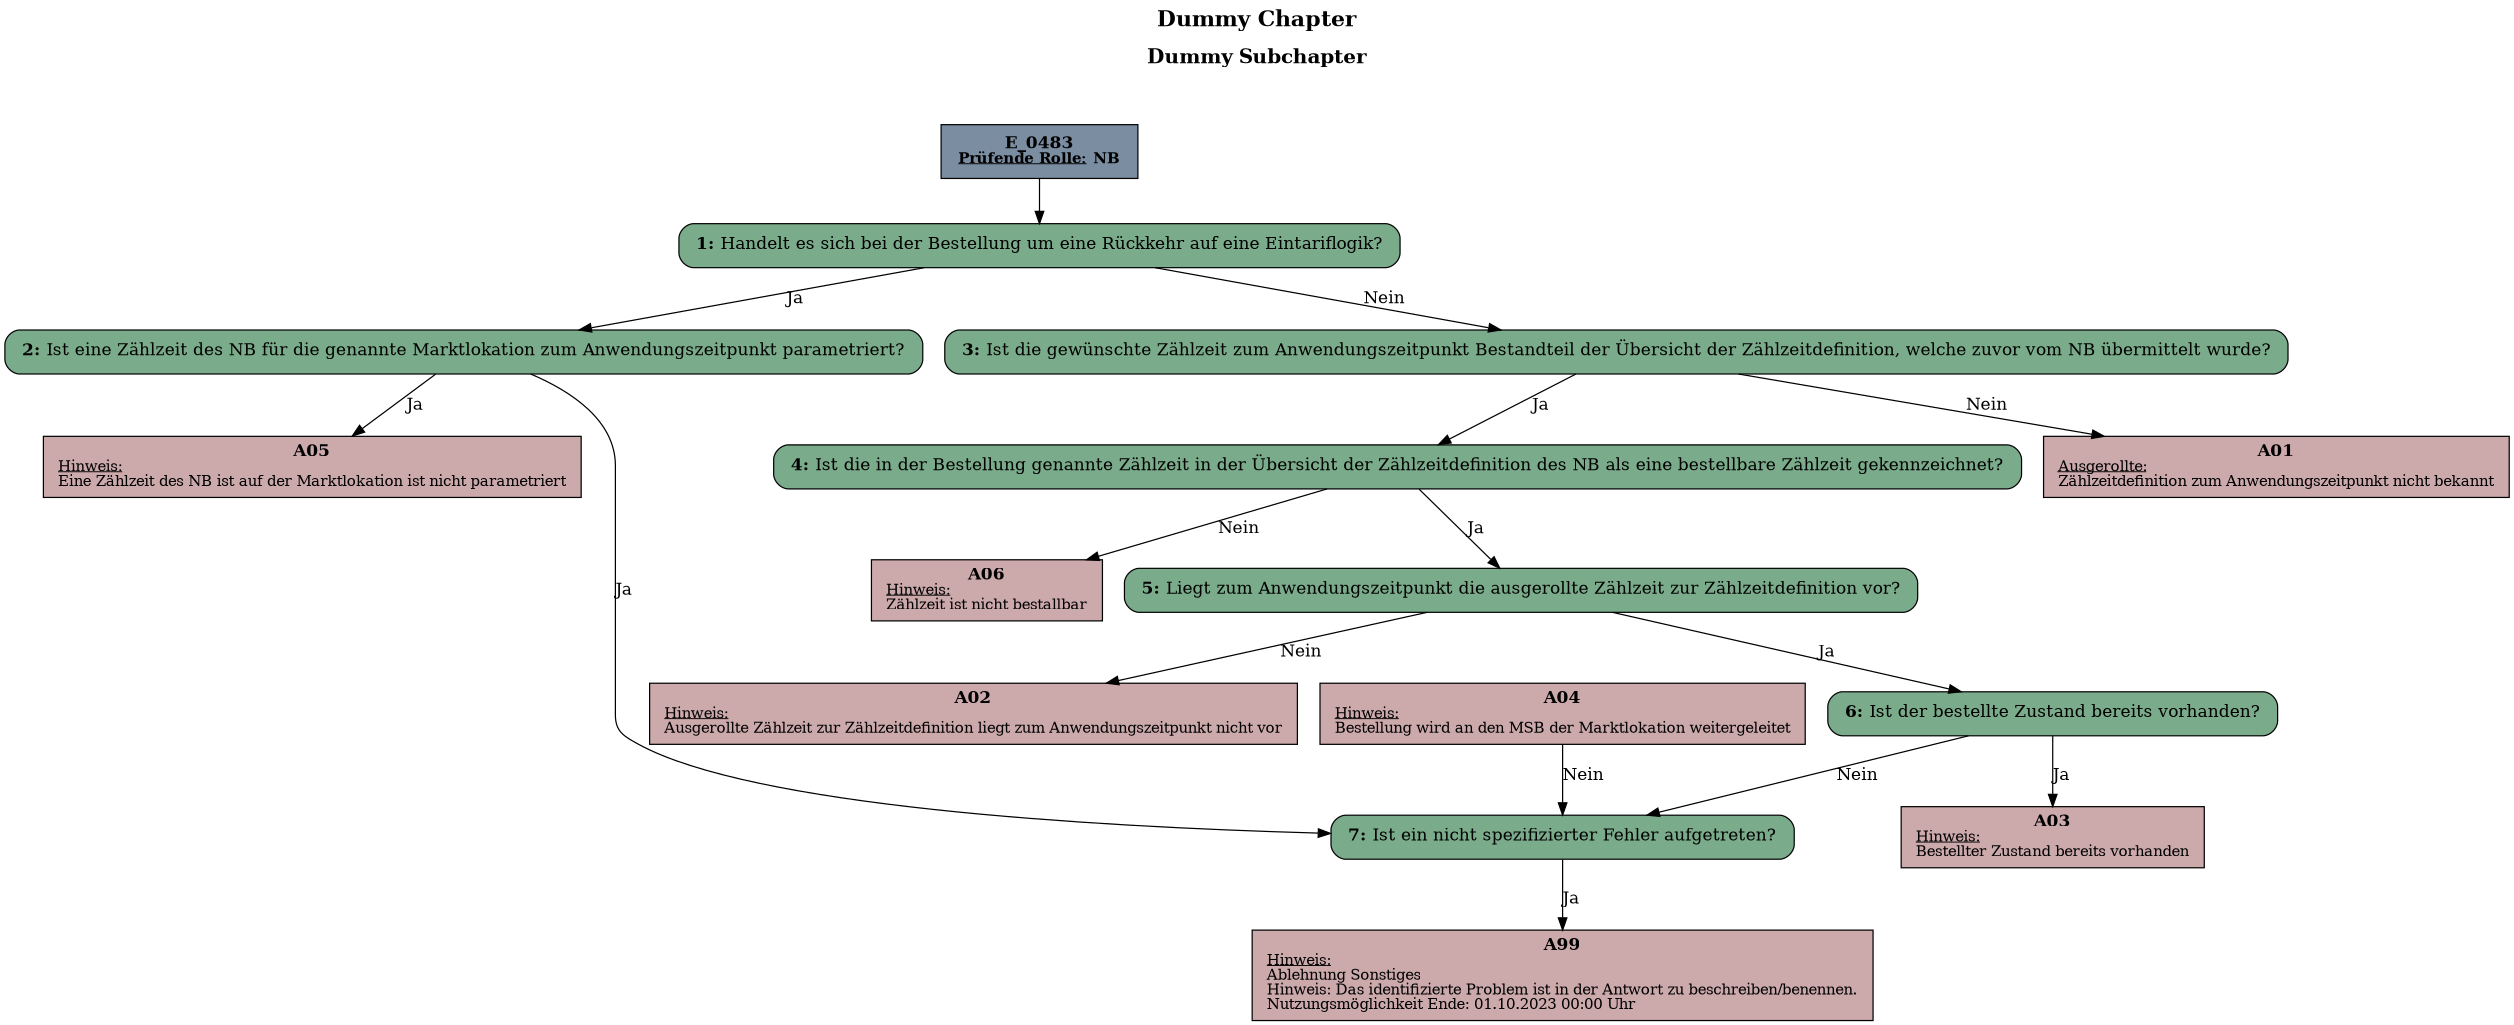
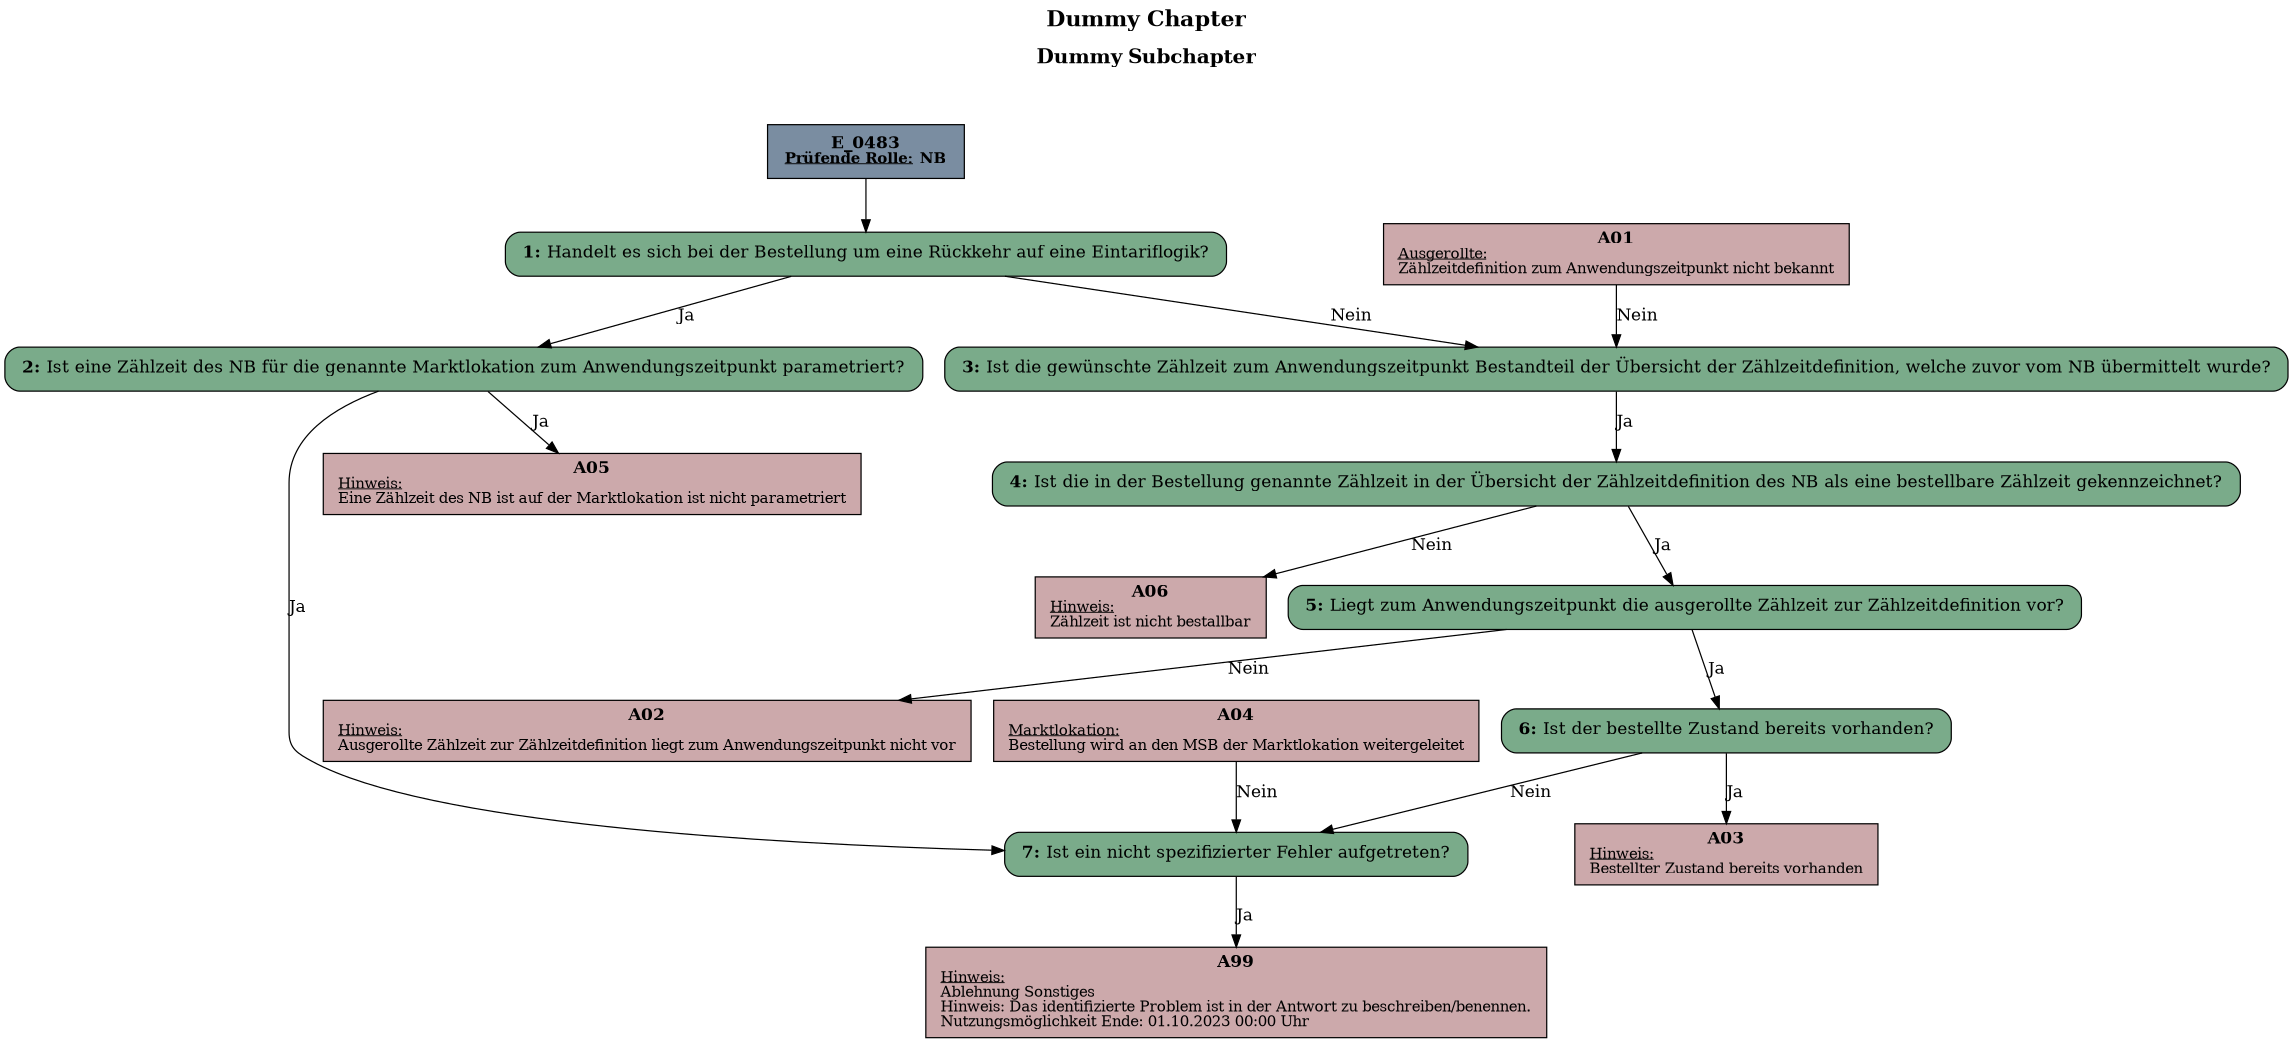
(1915, 404) -> (1616, 310)
(1367, 714) -> (1064, 731)
